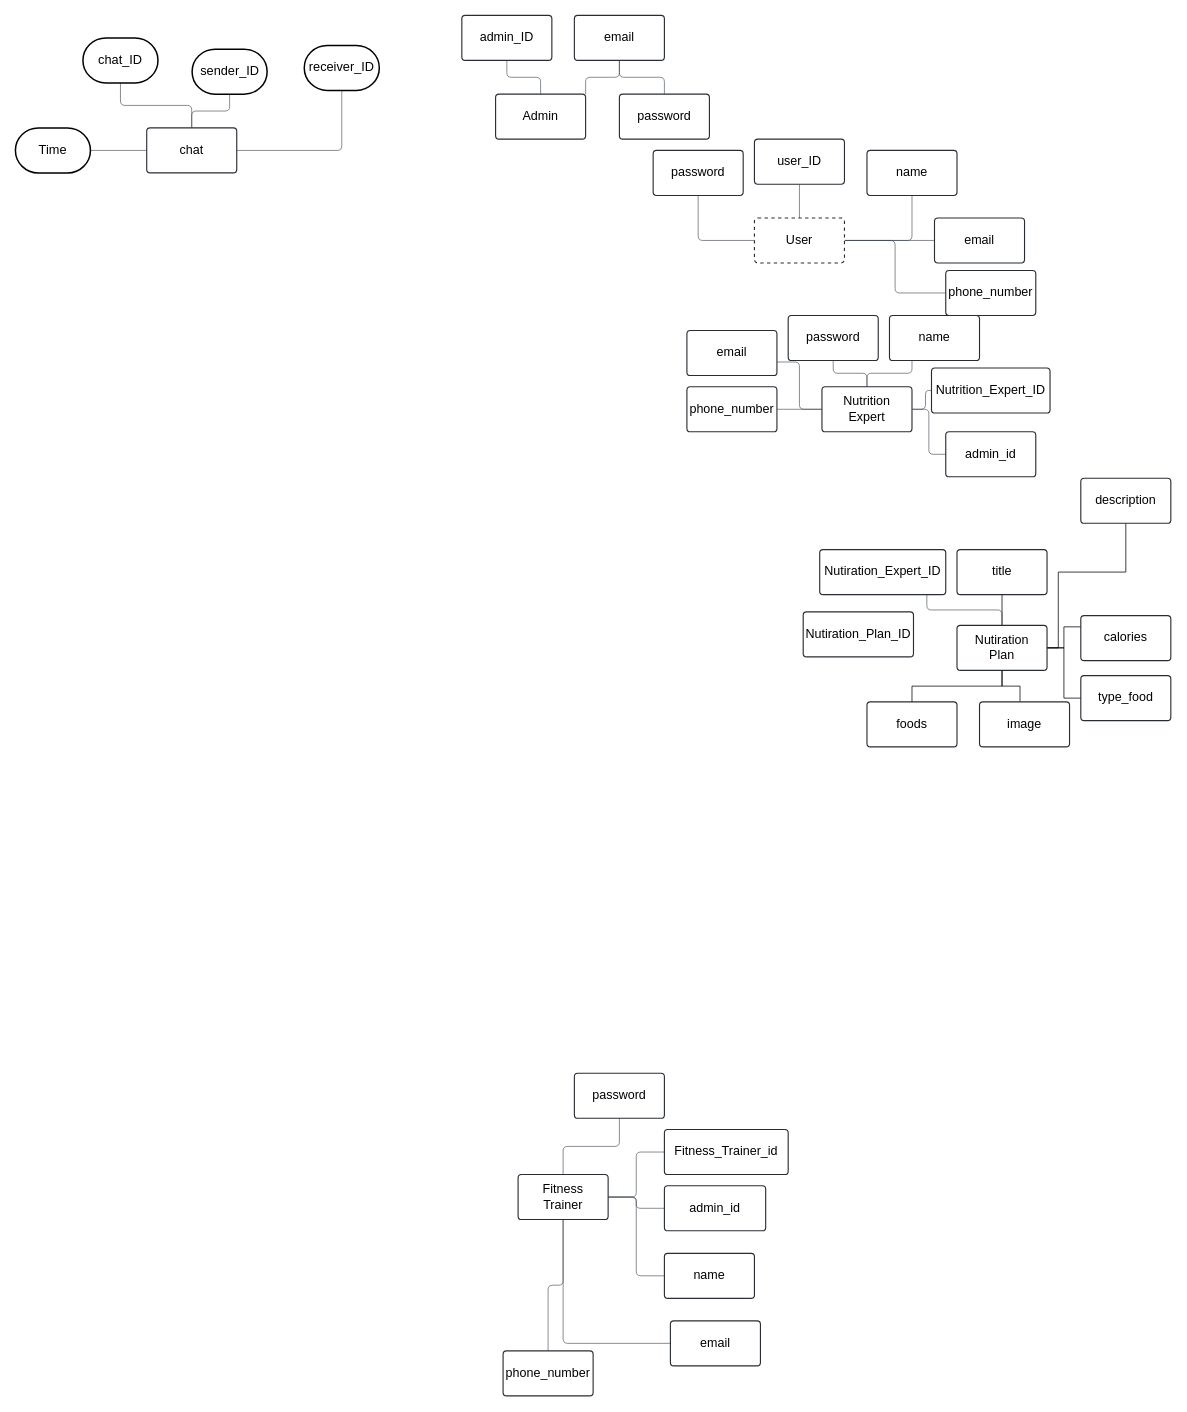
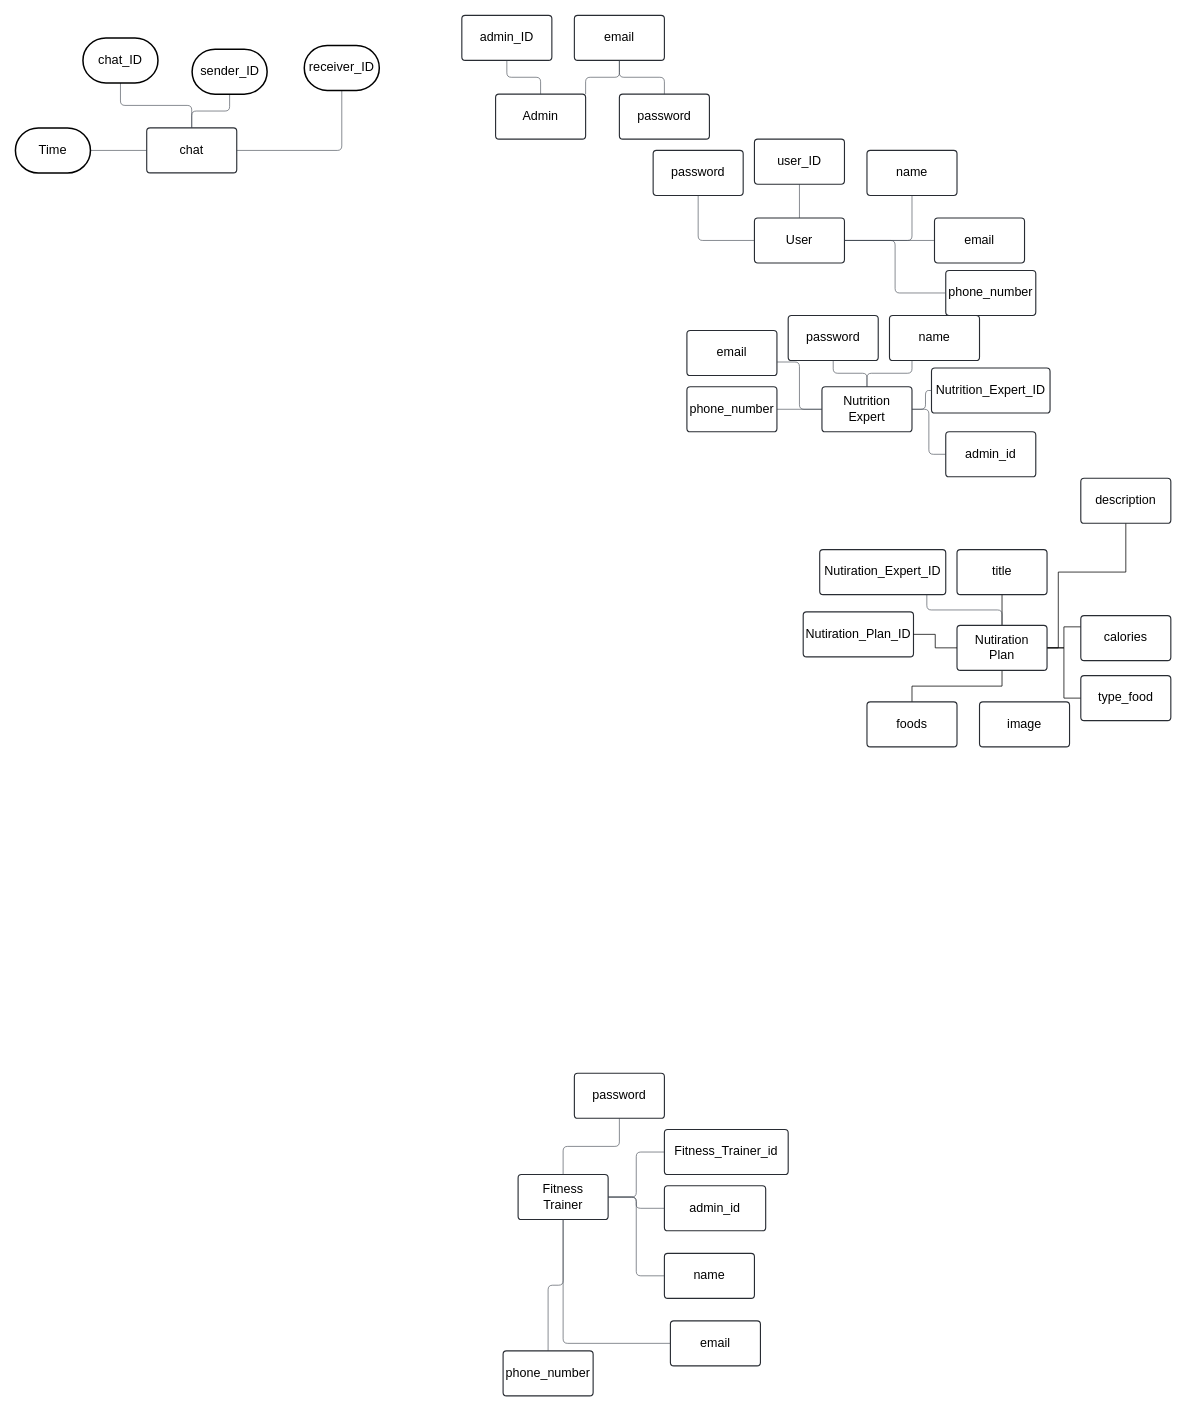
(799, 240) -> (799, 240)
(1018, 686) -> (935, 641)
